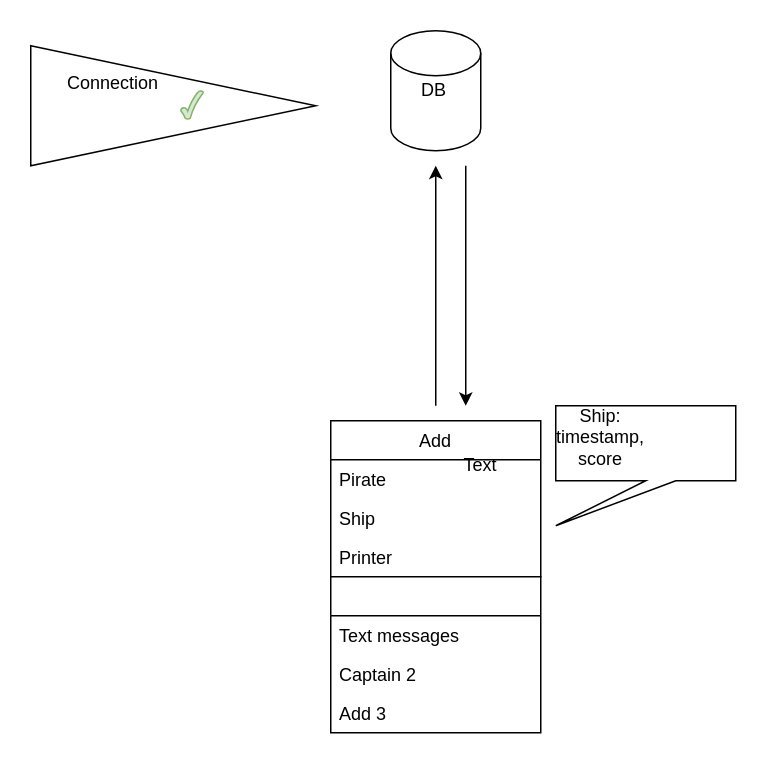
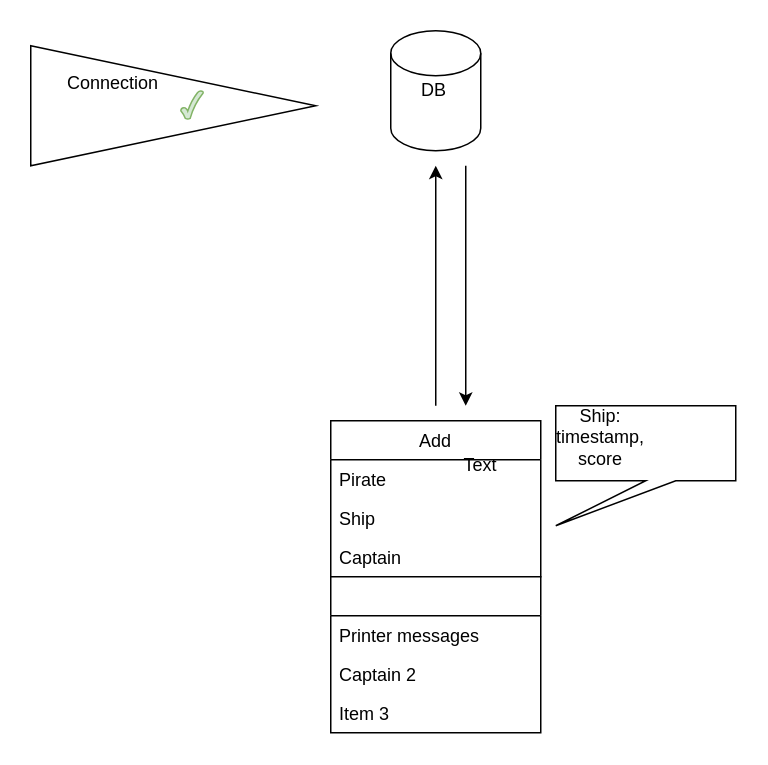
(372, 558) -> (372, 558)
(402, 636) -> (415, 636)
(362, 714) -> (367, 714)
